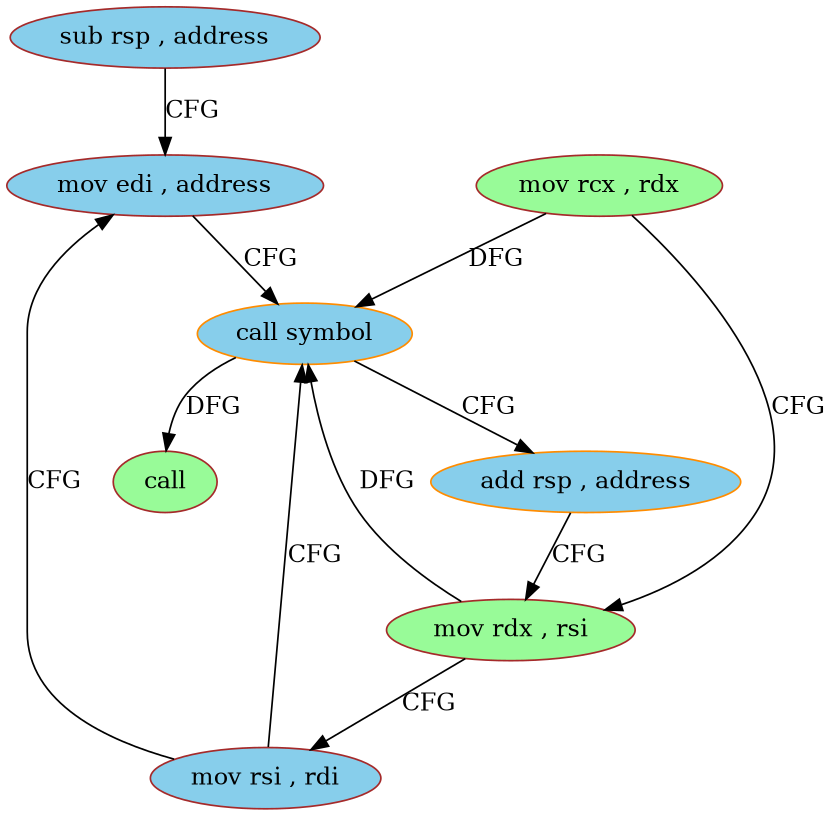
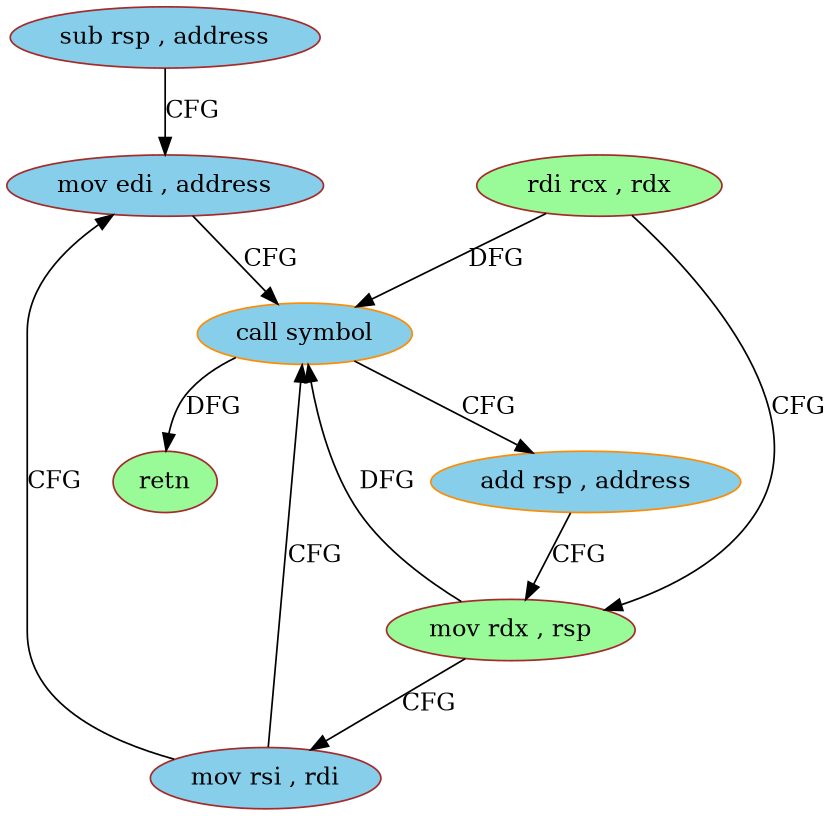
(599, 186) -> (599, 186)
(165, 482) -> (165, 482)
(511, 630) -> (511, 630)
